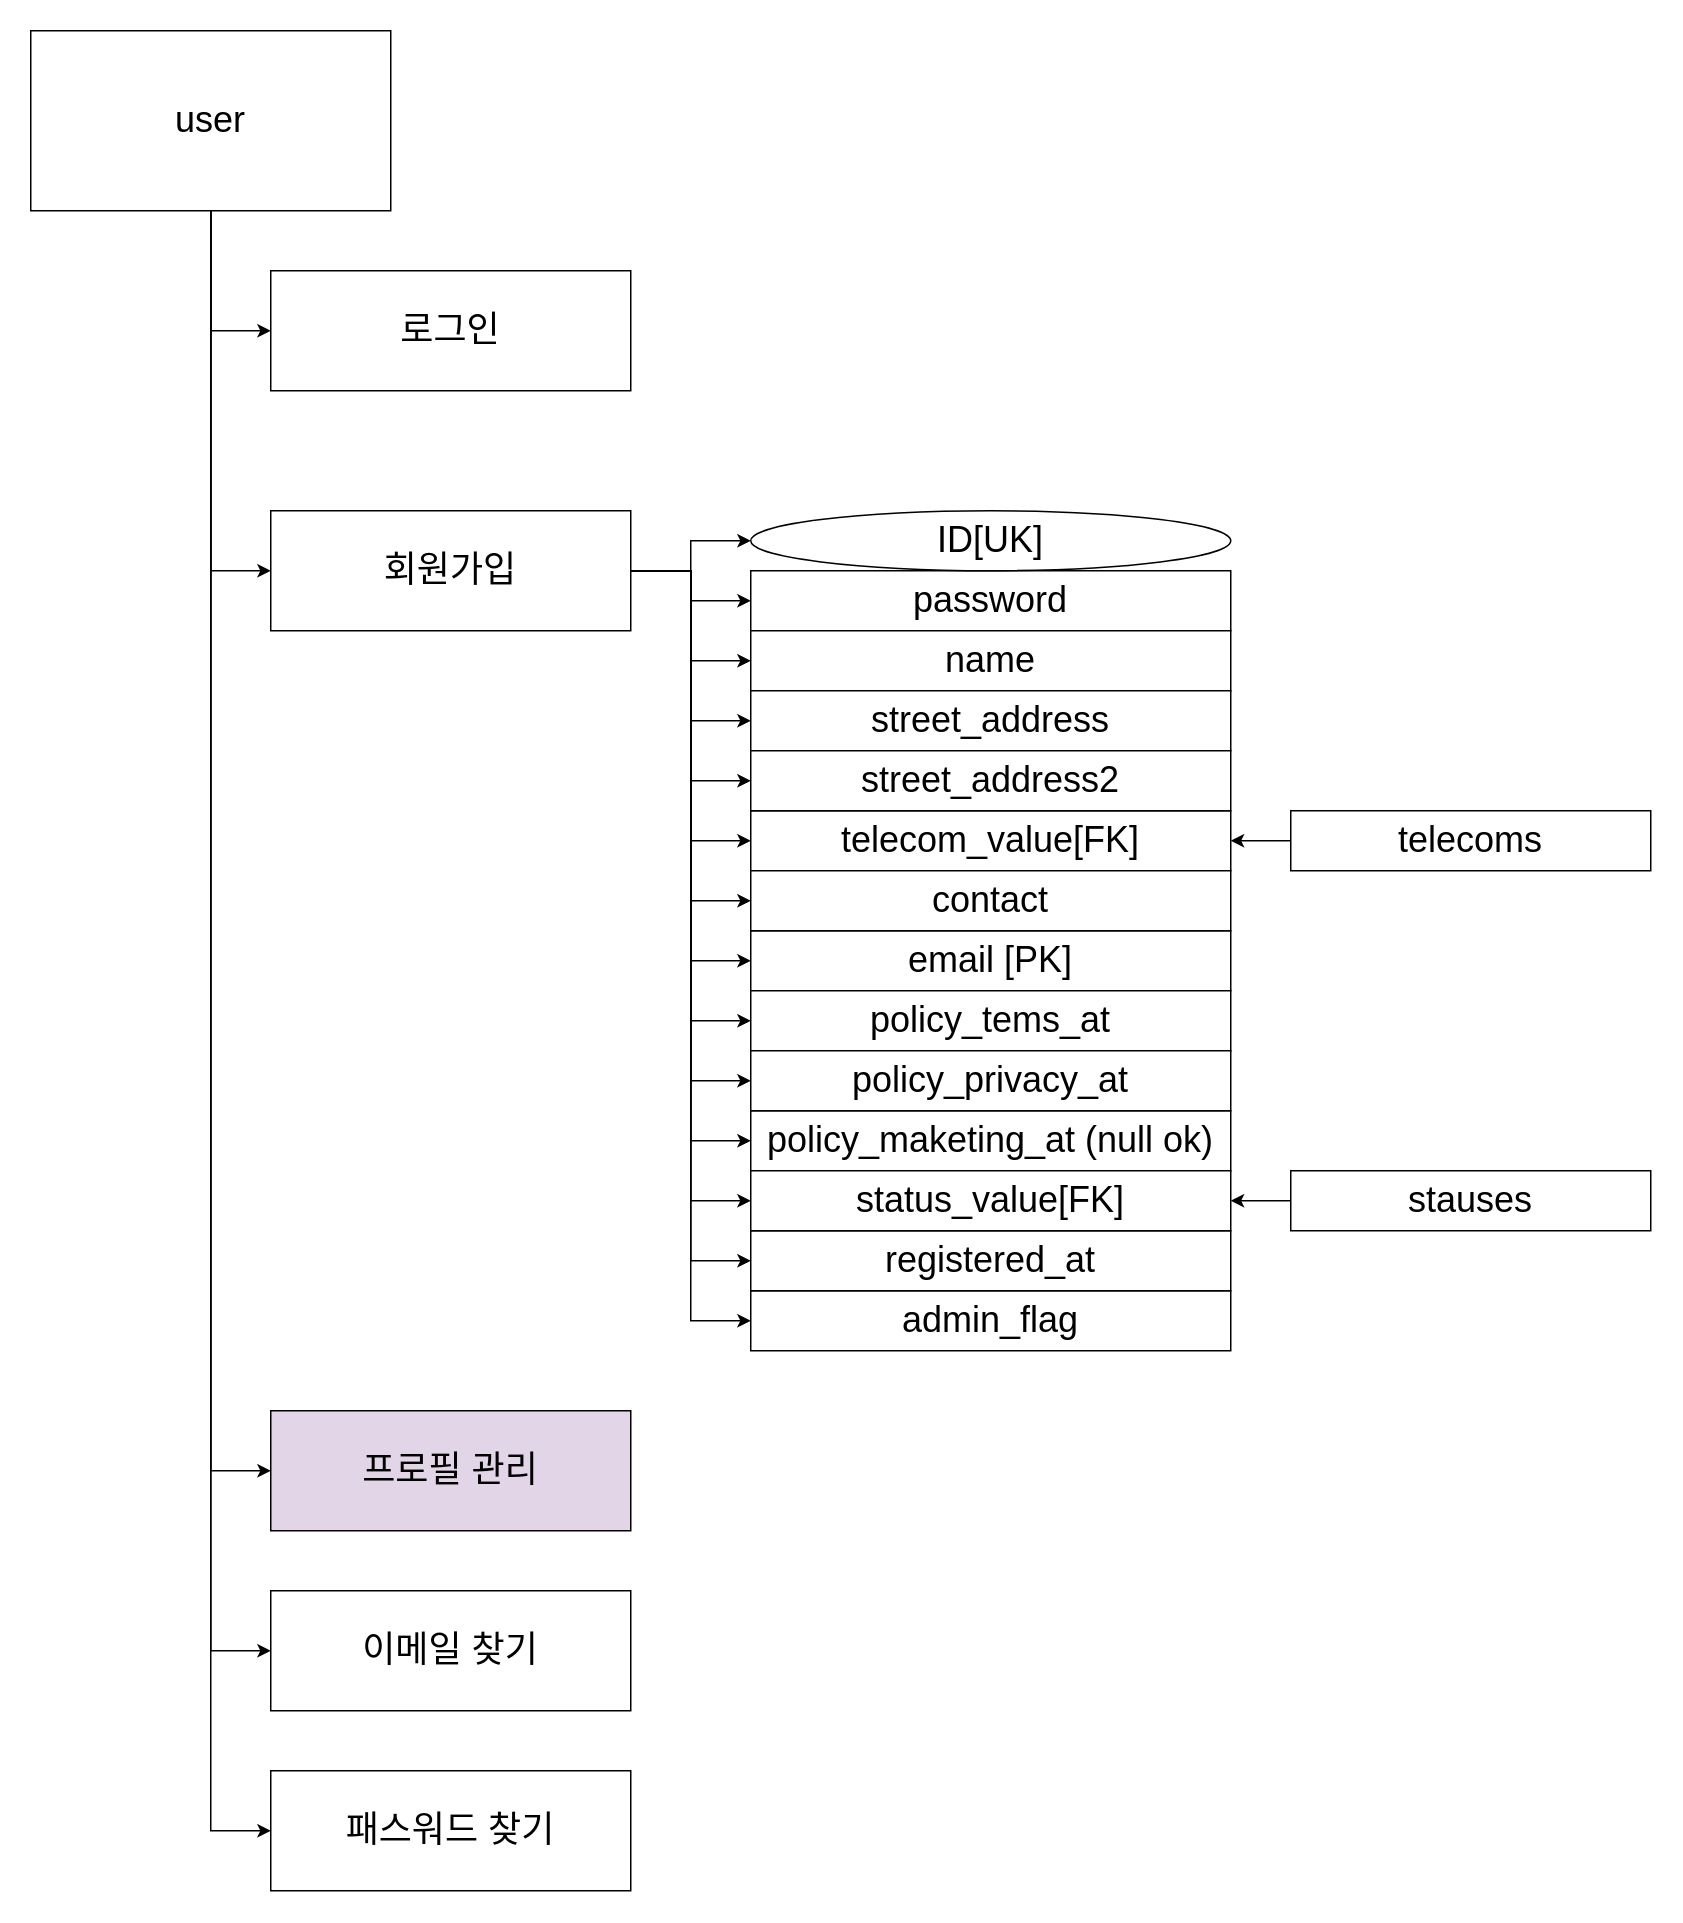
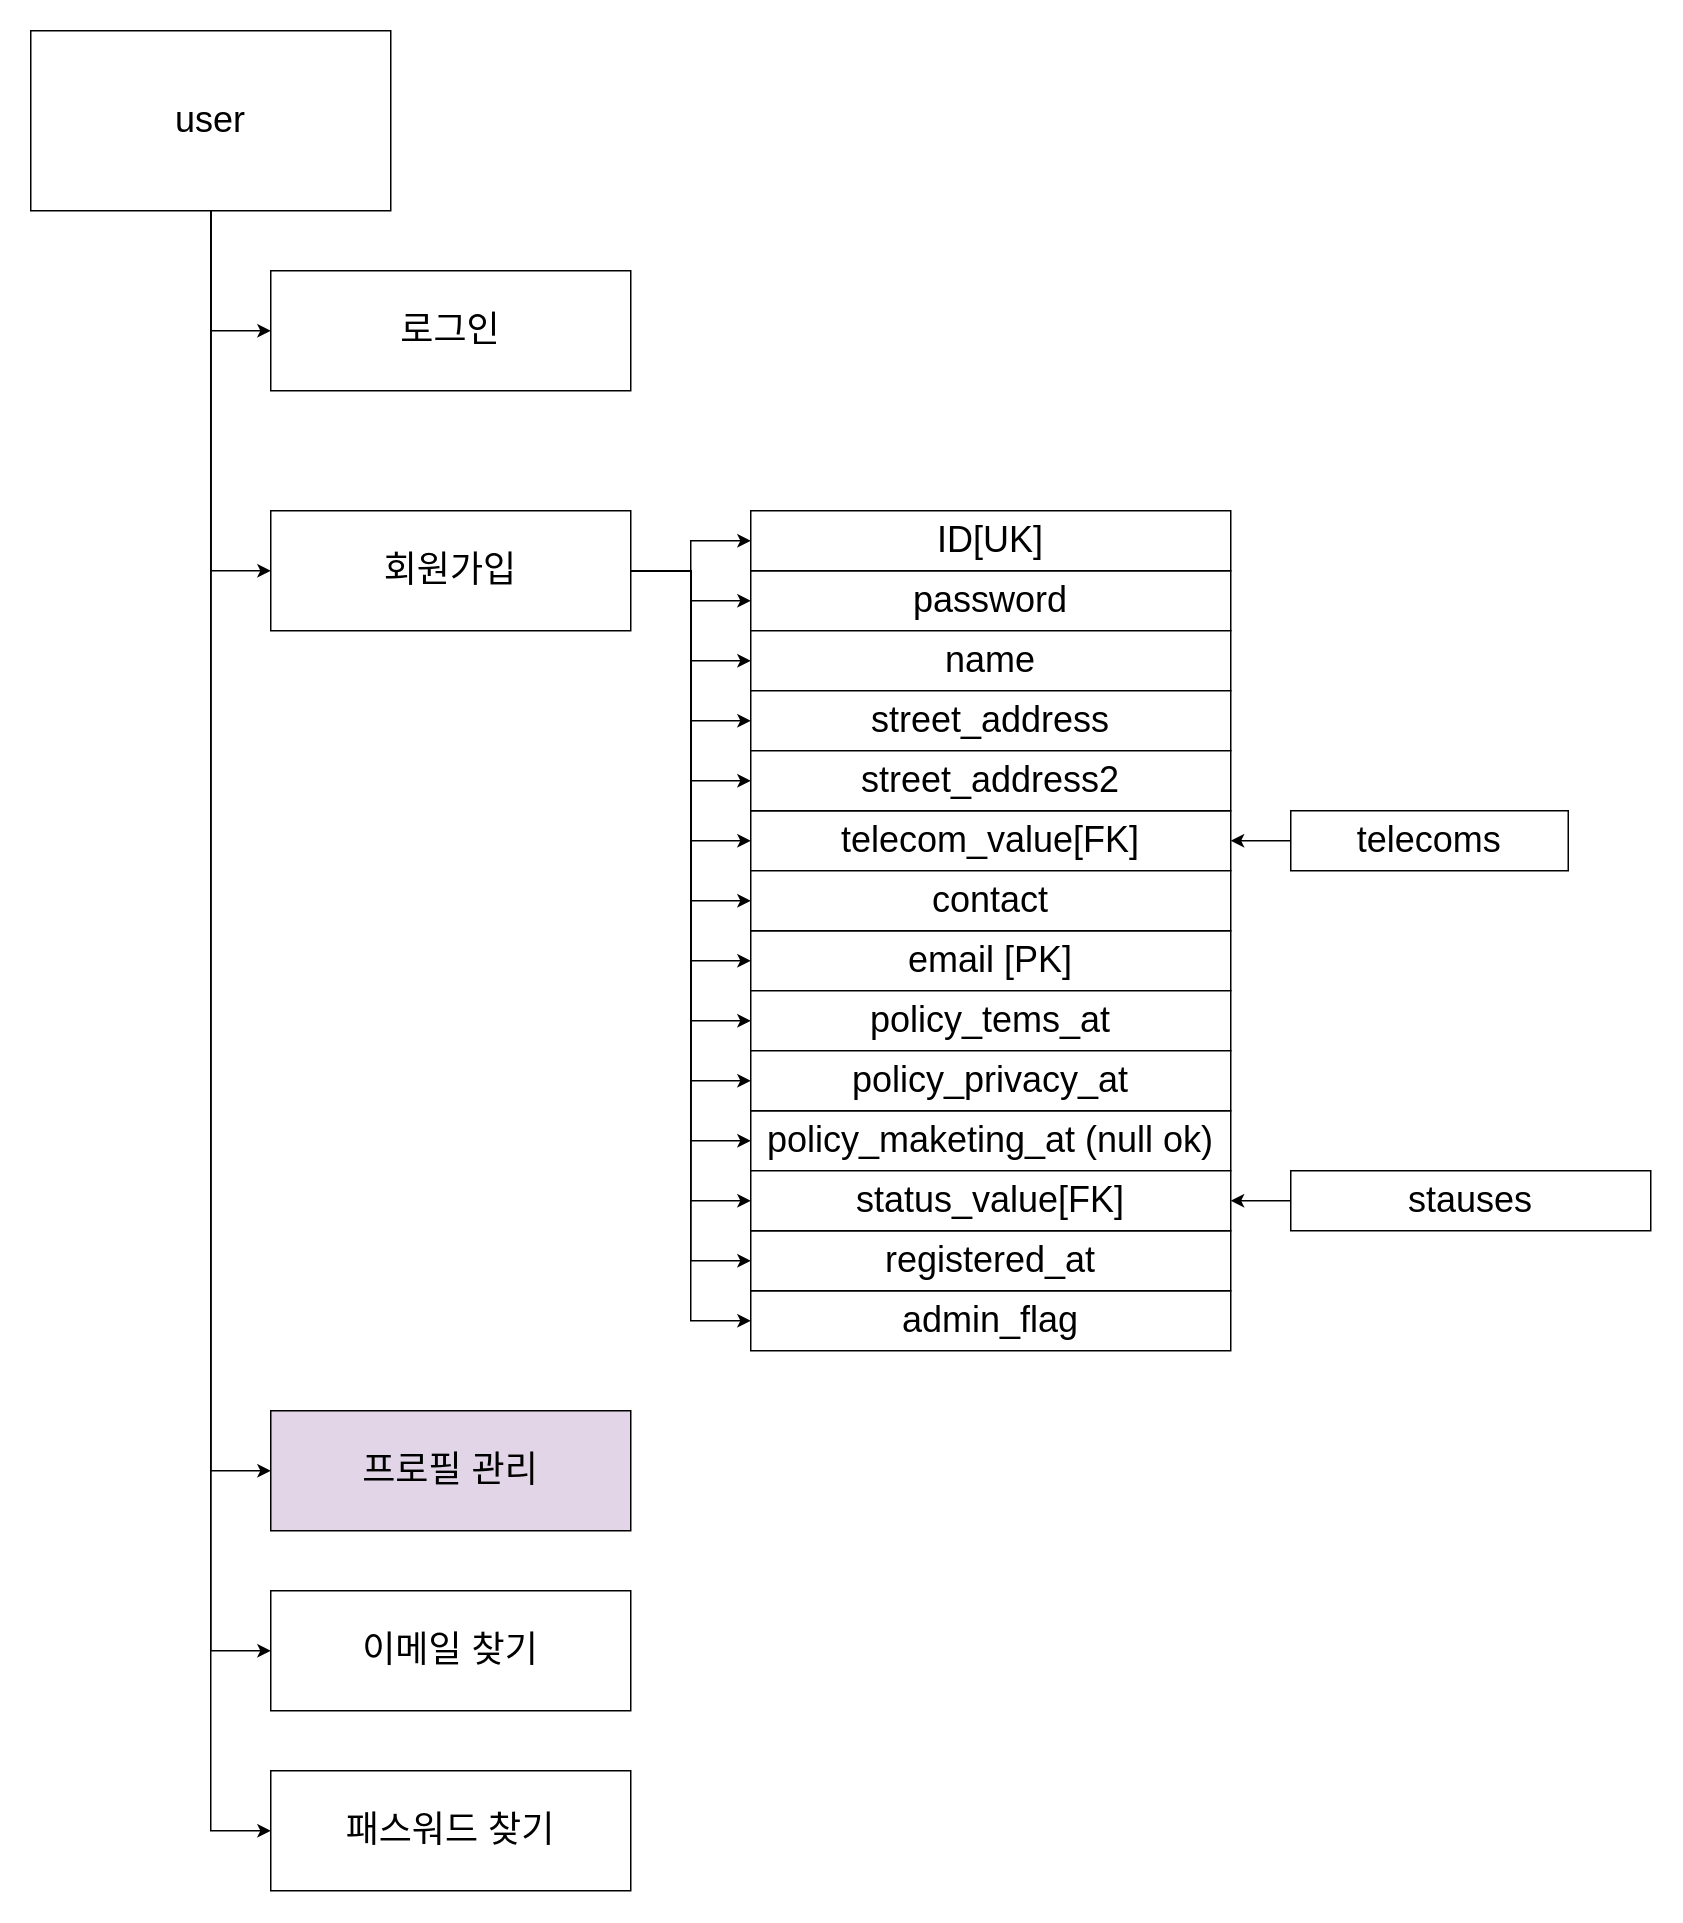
(991, 541) -> (991, 541)
(1471, 841) -> (1430, 841)
